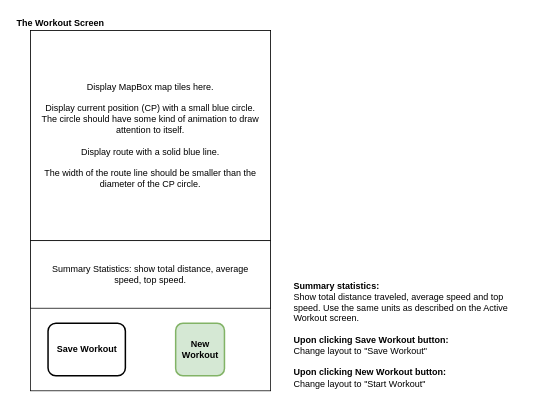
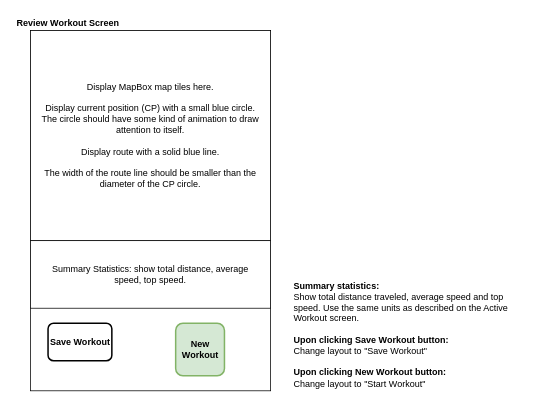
(60, 23) -> (66, 23)
(87, 349) -> (80, 342)
